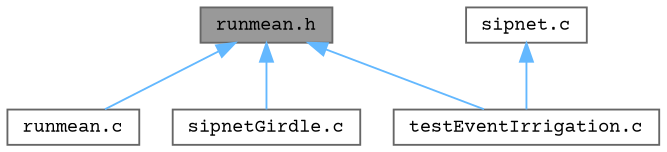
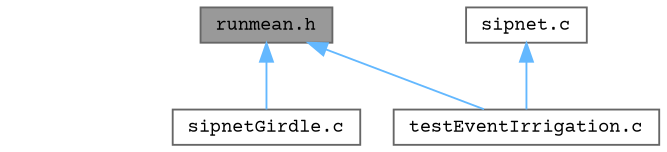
(73, 127) -> none
